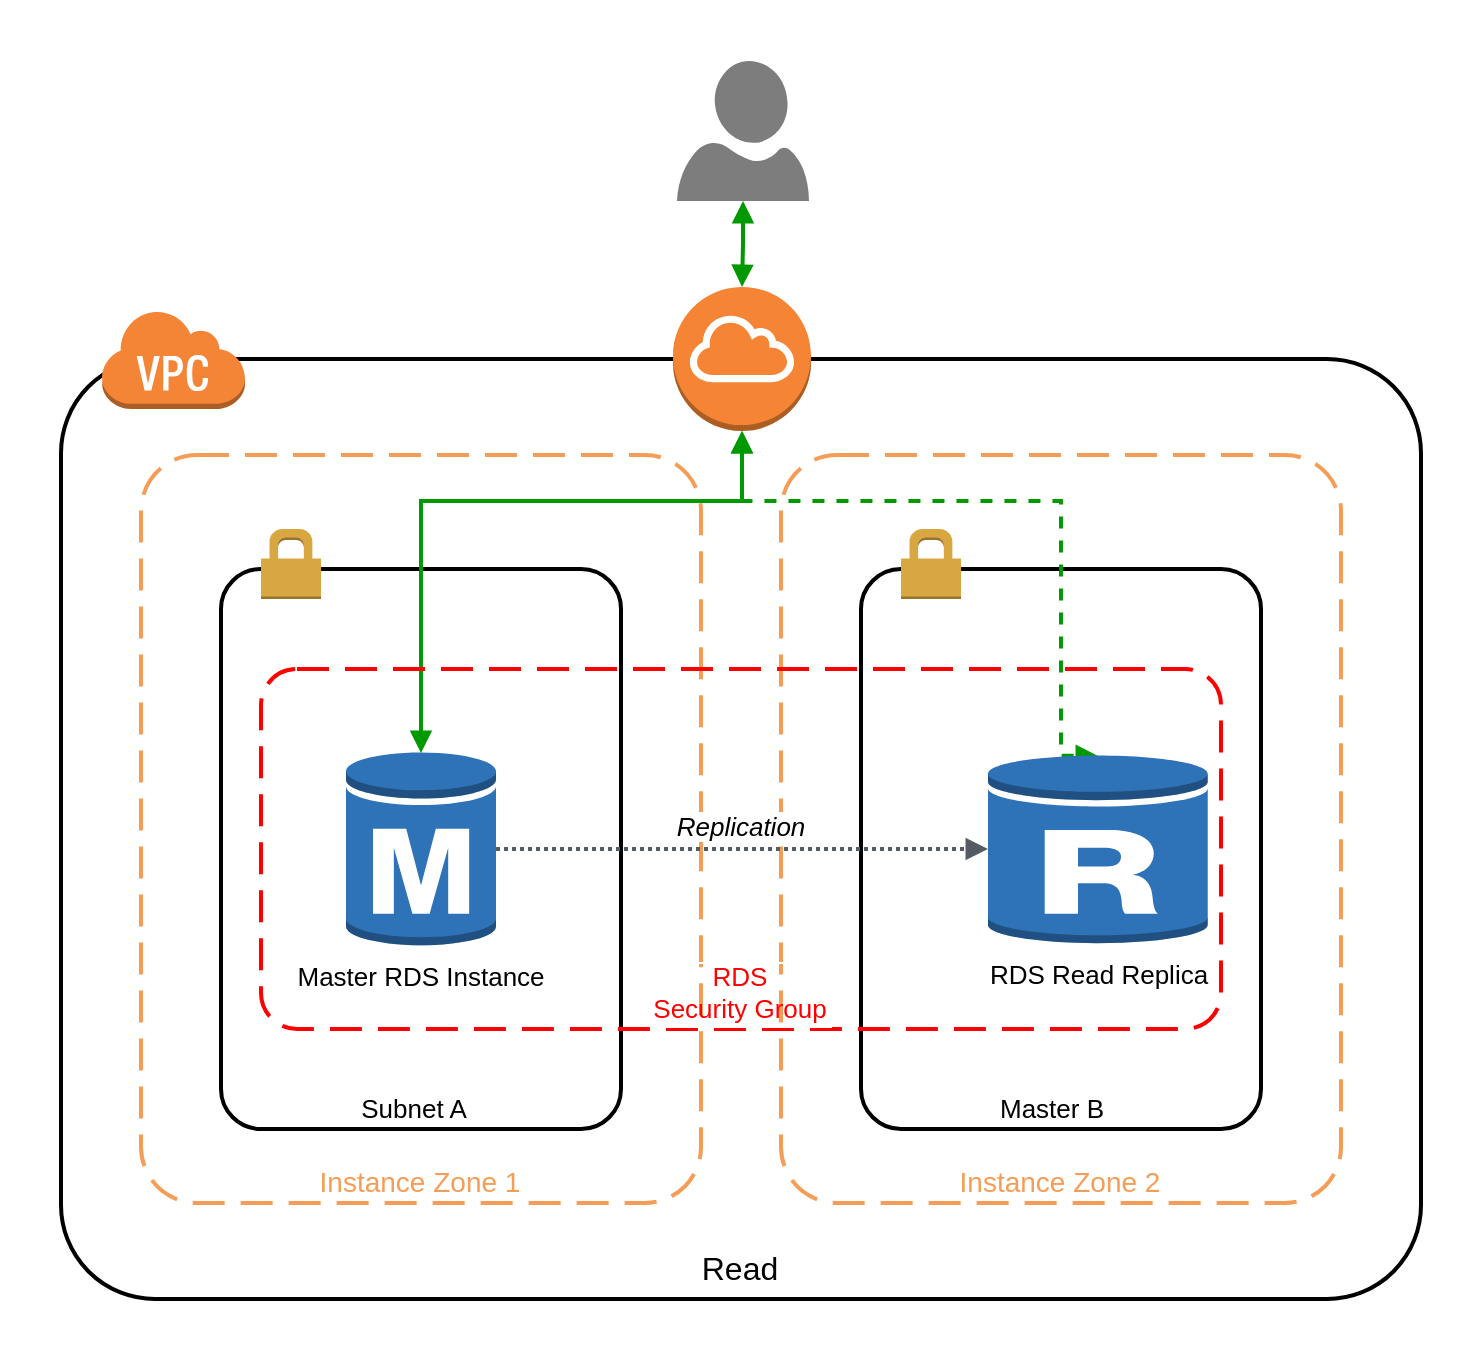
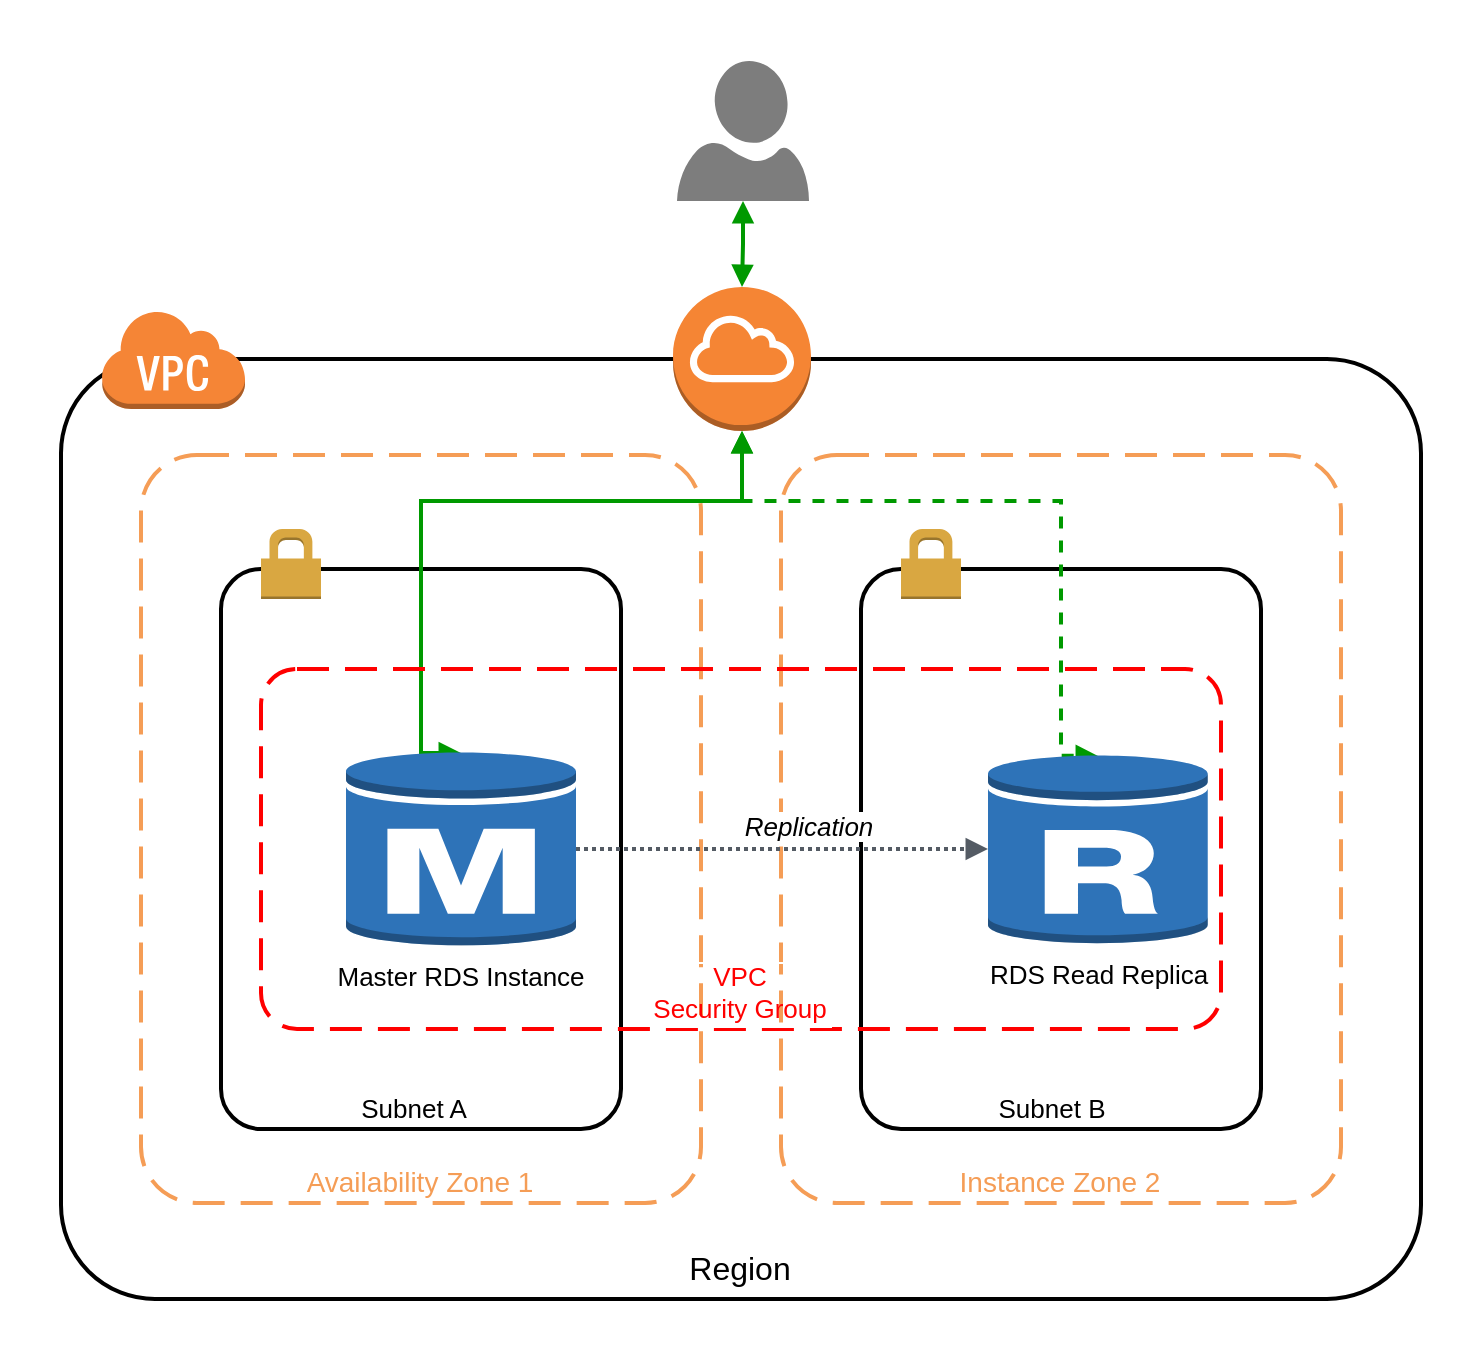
(421, 849) -> (461, 849)
(740, 977) -> (740, 977)
(1052, 1109) -> (1052, 1109)
(420, 1183) -> (420, 1183)
(740, 1269) -> (740, 1269)
